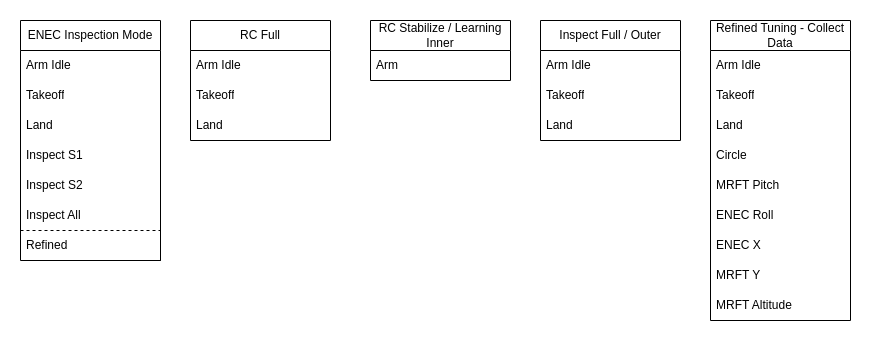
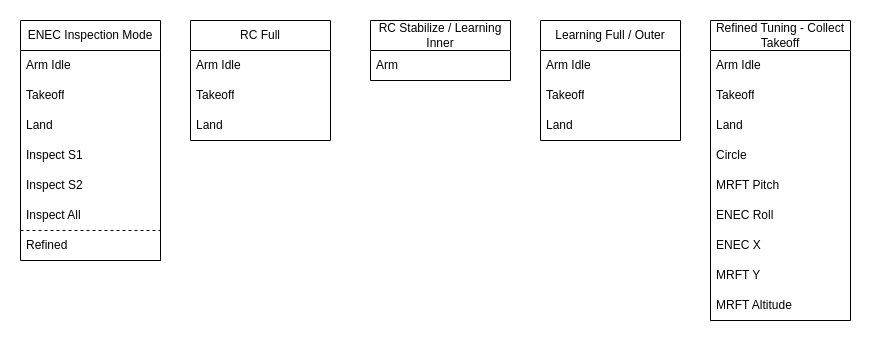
(611, 36) -> (611, 36)
(781, 36) -> (781, 36)
